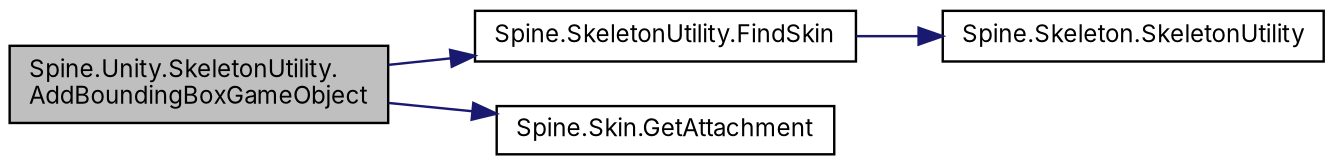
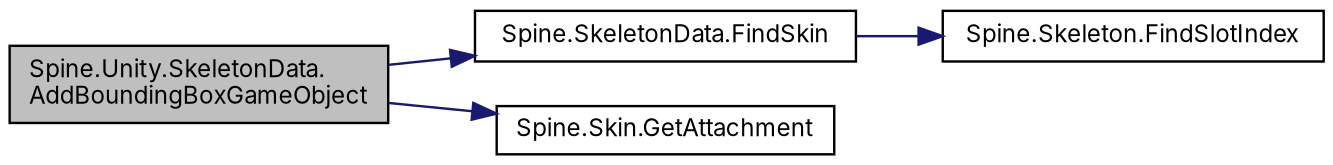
(665, 36) -> (665, 36)
(1133, 36) -> (1133, 36)
(199, 84) -> (199, 84)
